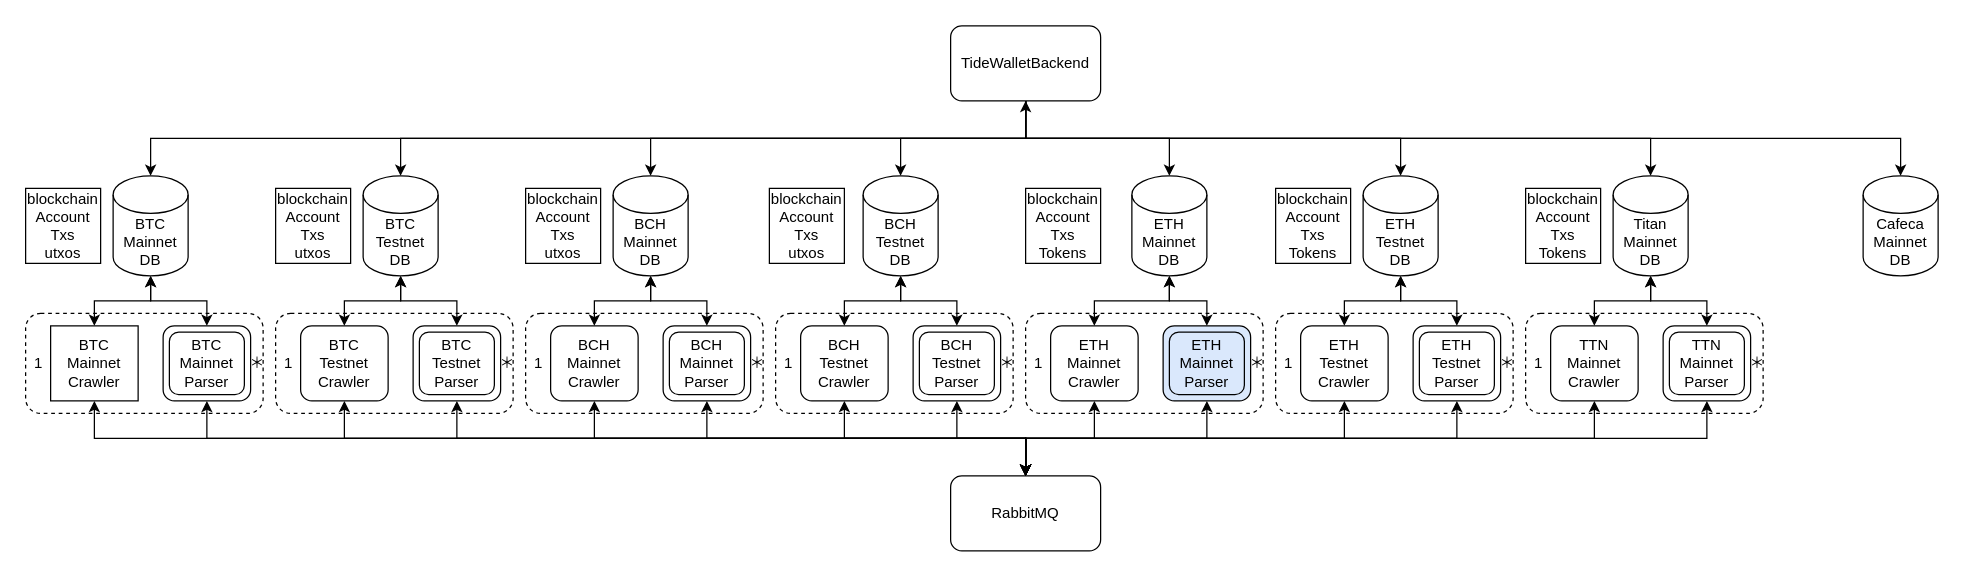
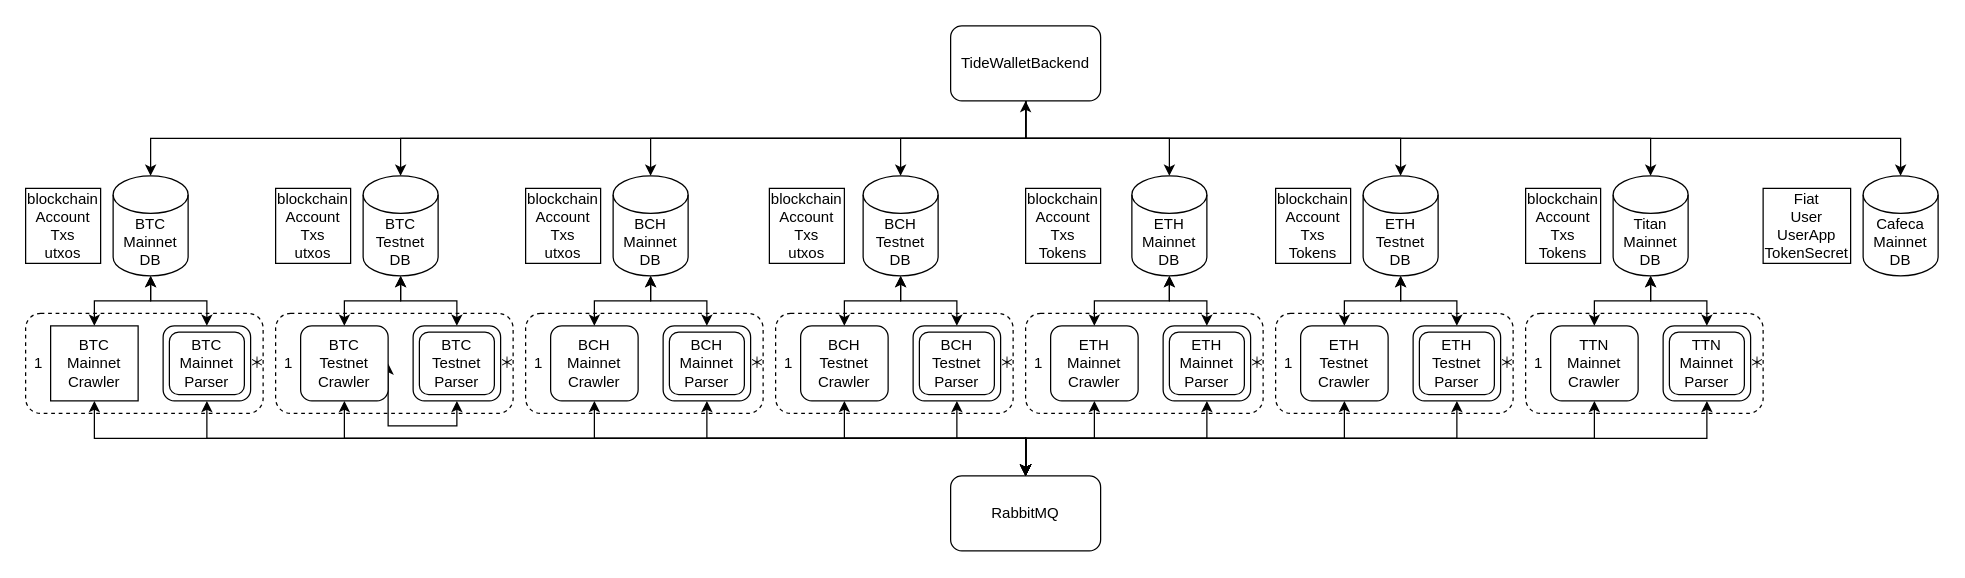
none -> (1807, 226)
(1207, 363) -> (1207, 363)
(457, 429) -> (407, 426)
